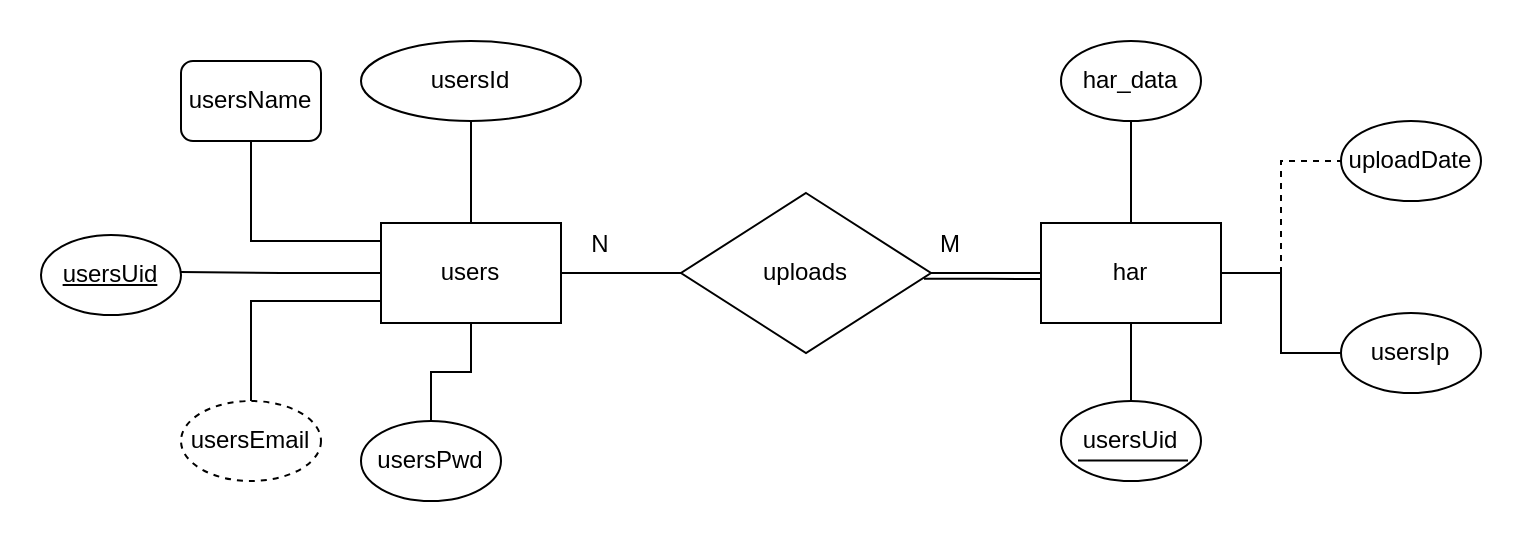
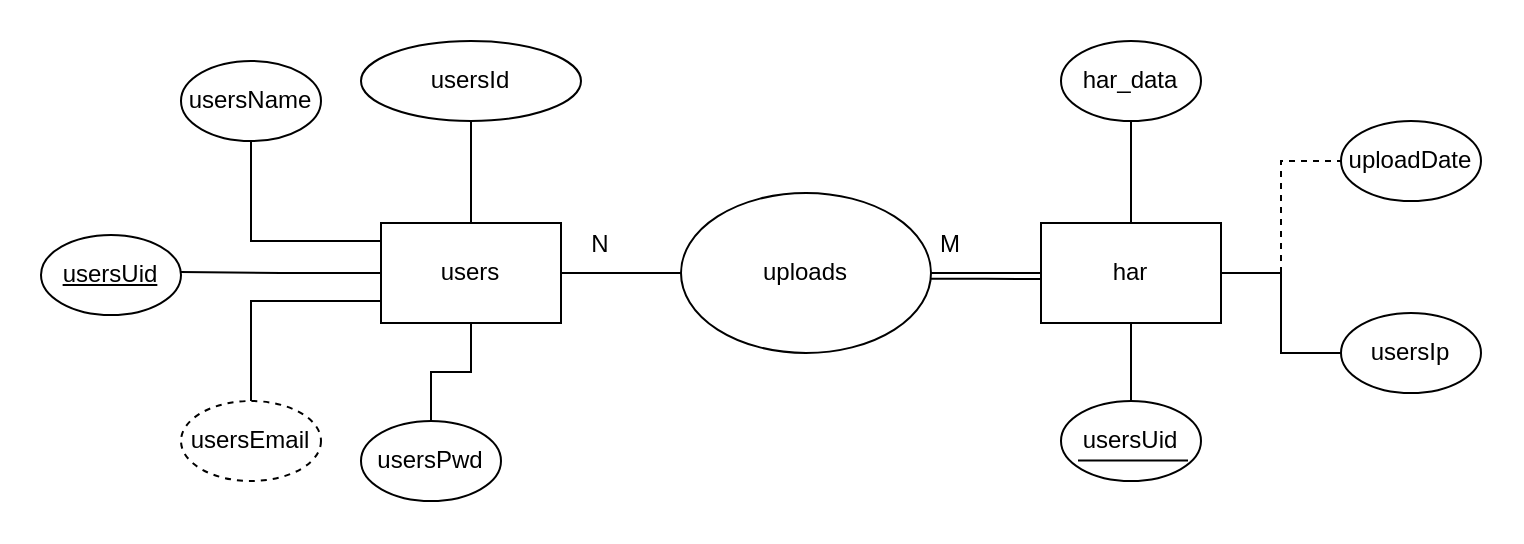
(251, 101) -> (251, 101)
(806, 273) -> (806, 273)
